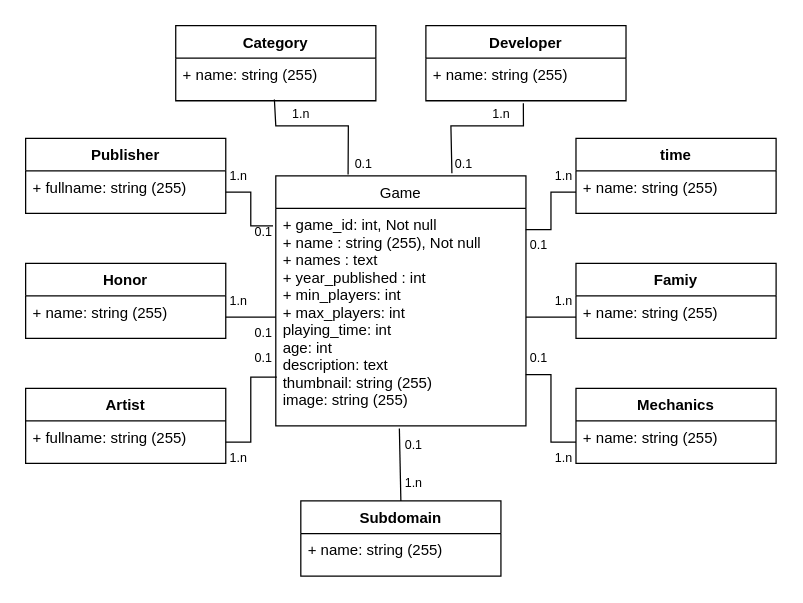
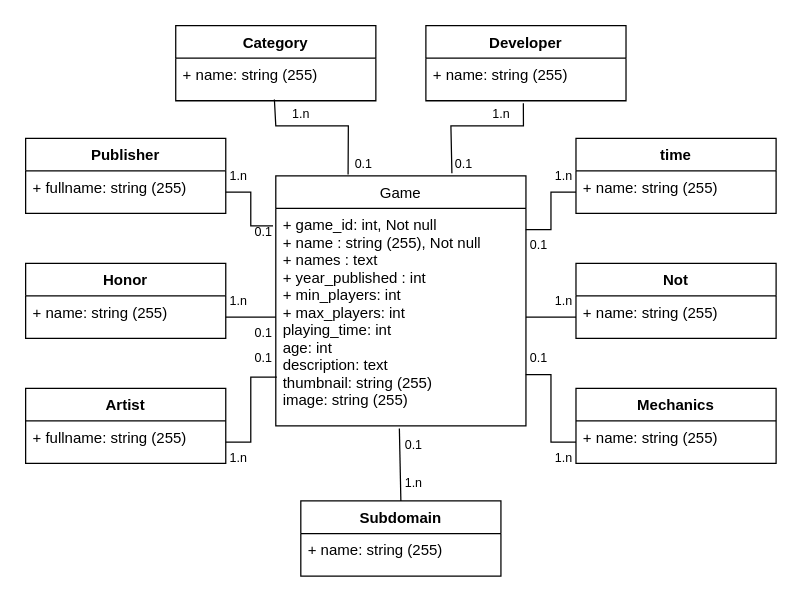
(675, 280) -> (675, 280)
